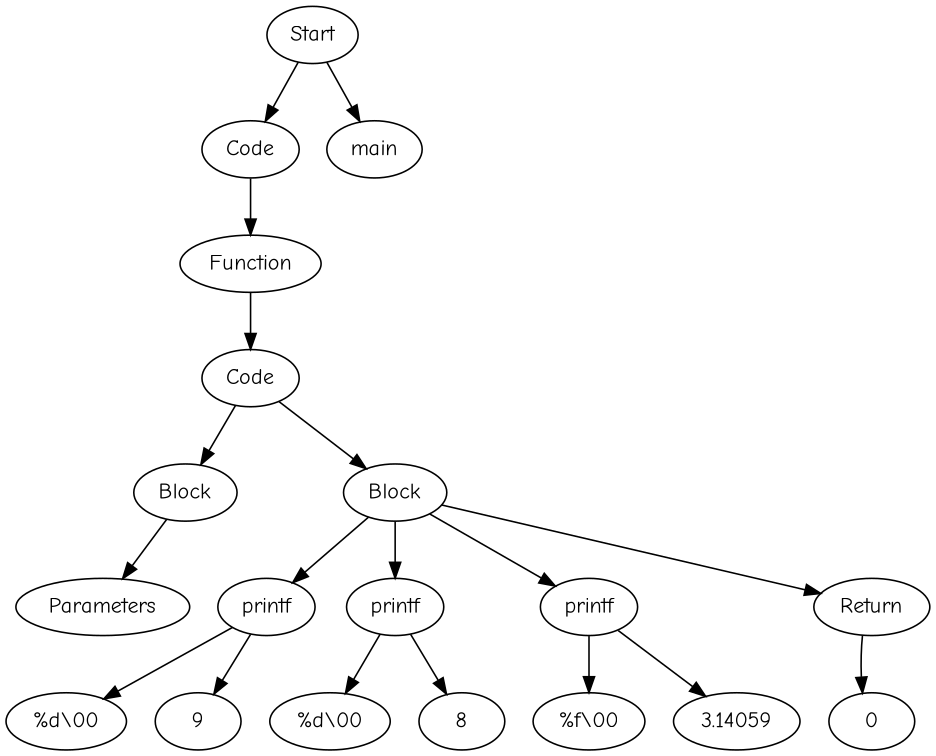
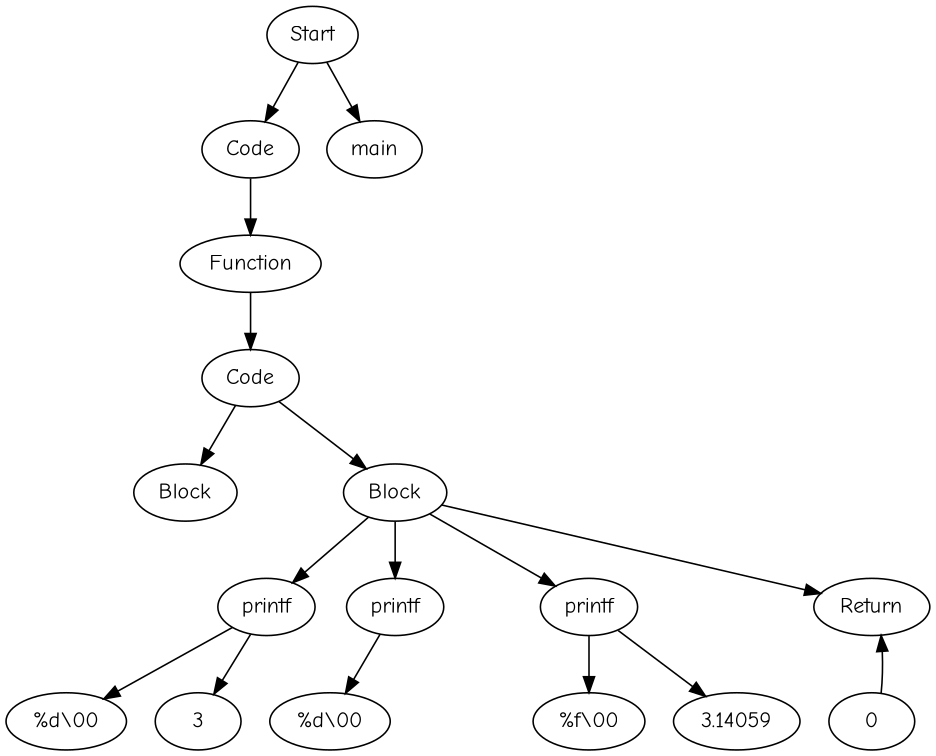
(103, 607) -> none
(861, 656) -> (882, 672)
(198, 721) -> (198, 721)
(462, 721) -> none
